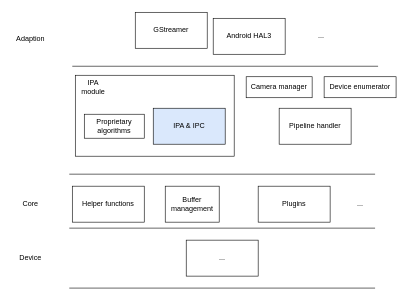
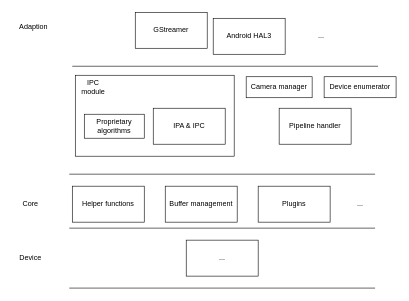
(30, 39) -> (33, 27)
(93, 87) -> (93, 87)
(189, 126) -> (189, 126)
(192, 204) -> (201, 204)
